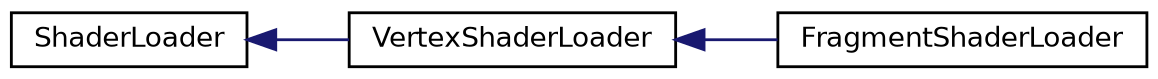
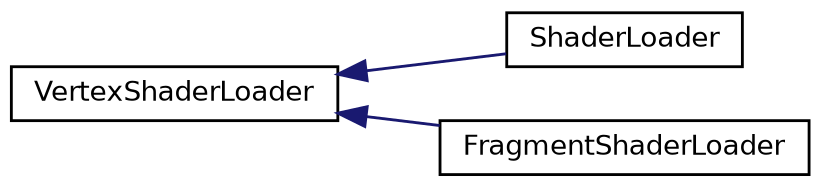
(312, 40) -> (437, 62)
